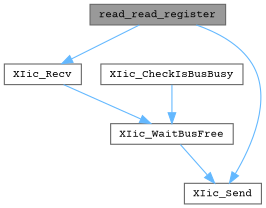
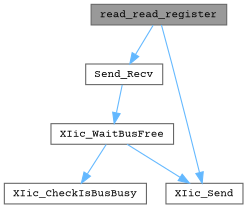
(43, 74) -> (124, 74)
(172, 99) -> (97, 159)
